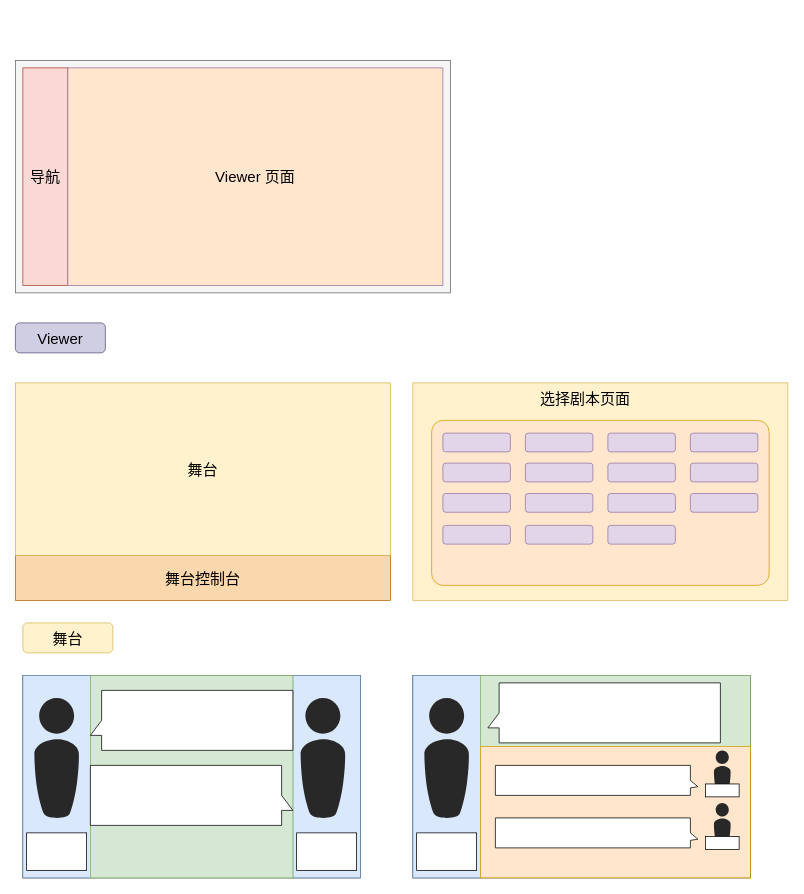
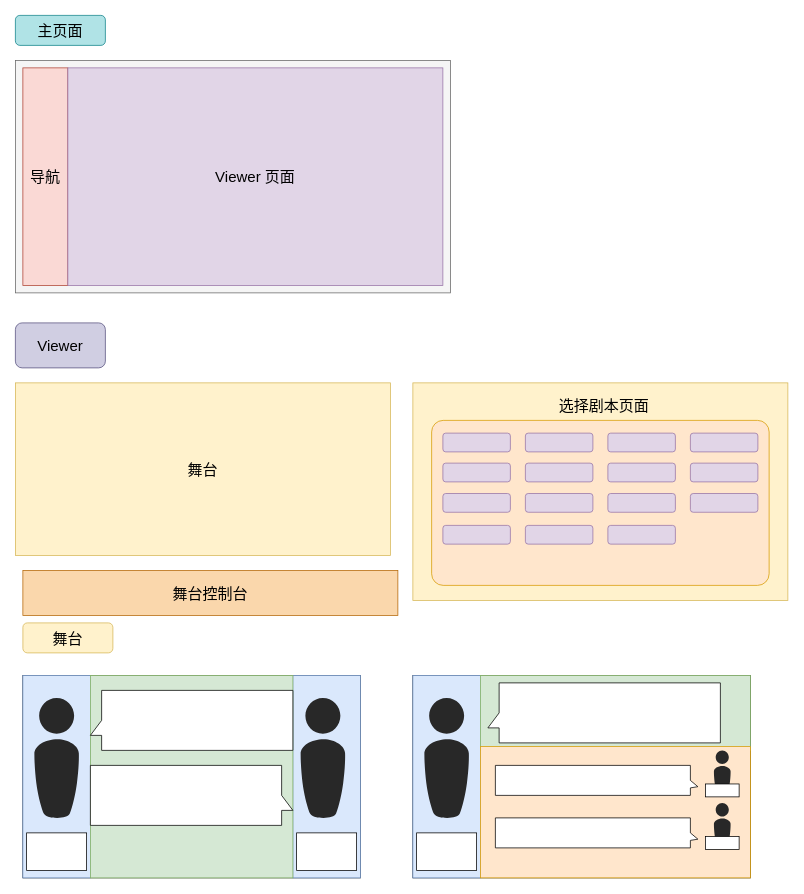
none -> (60, 30)
(255, 177) -> (255, 177)
(60, 338) -> (60, 345)
(585, 398) -> (604, 405)
(203, 578) -> (210, 593)
